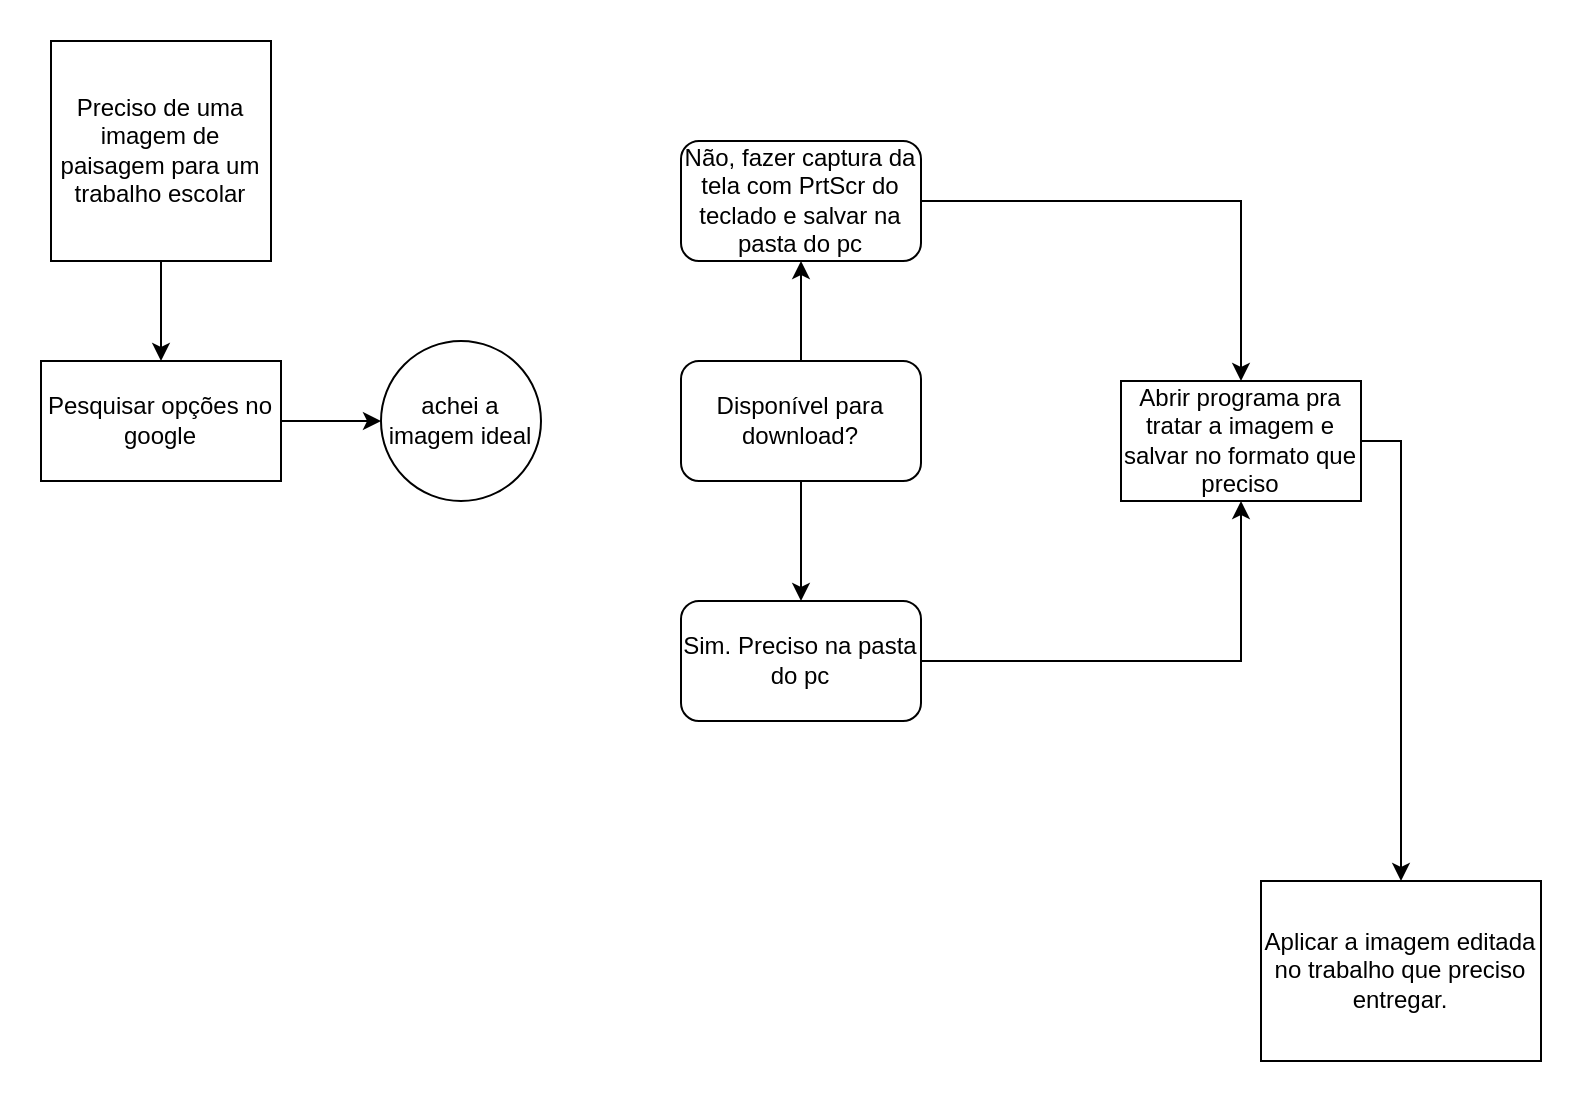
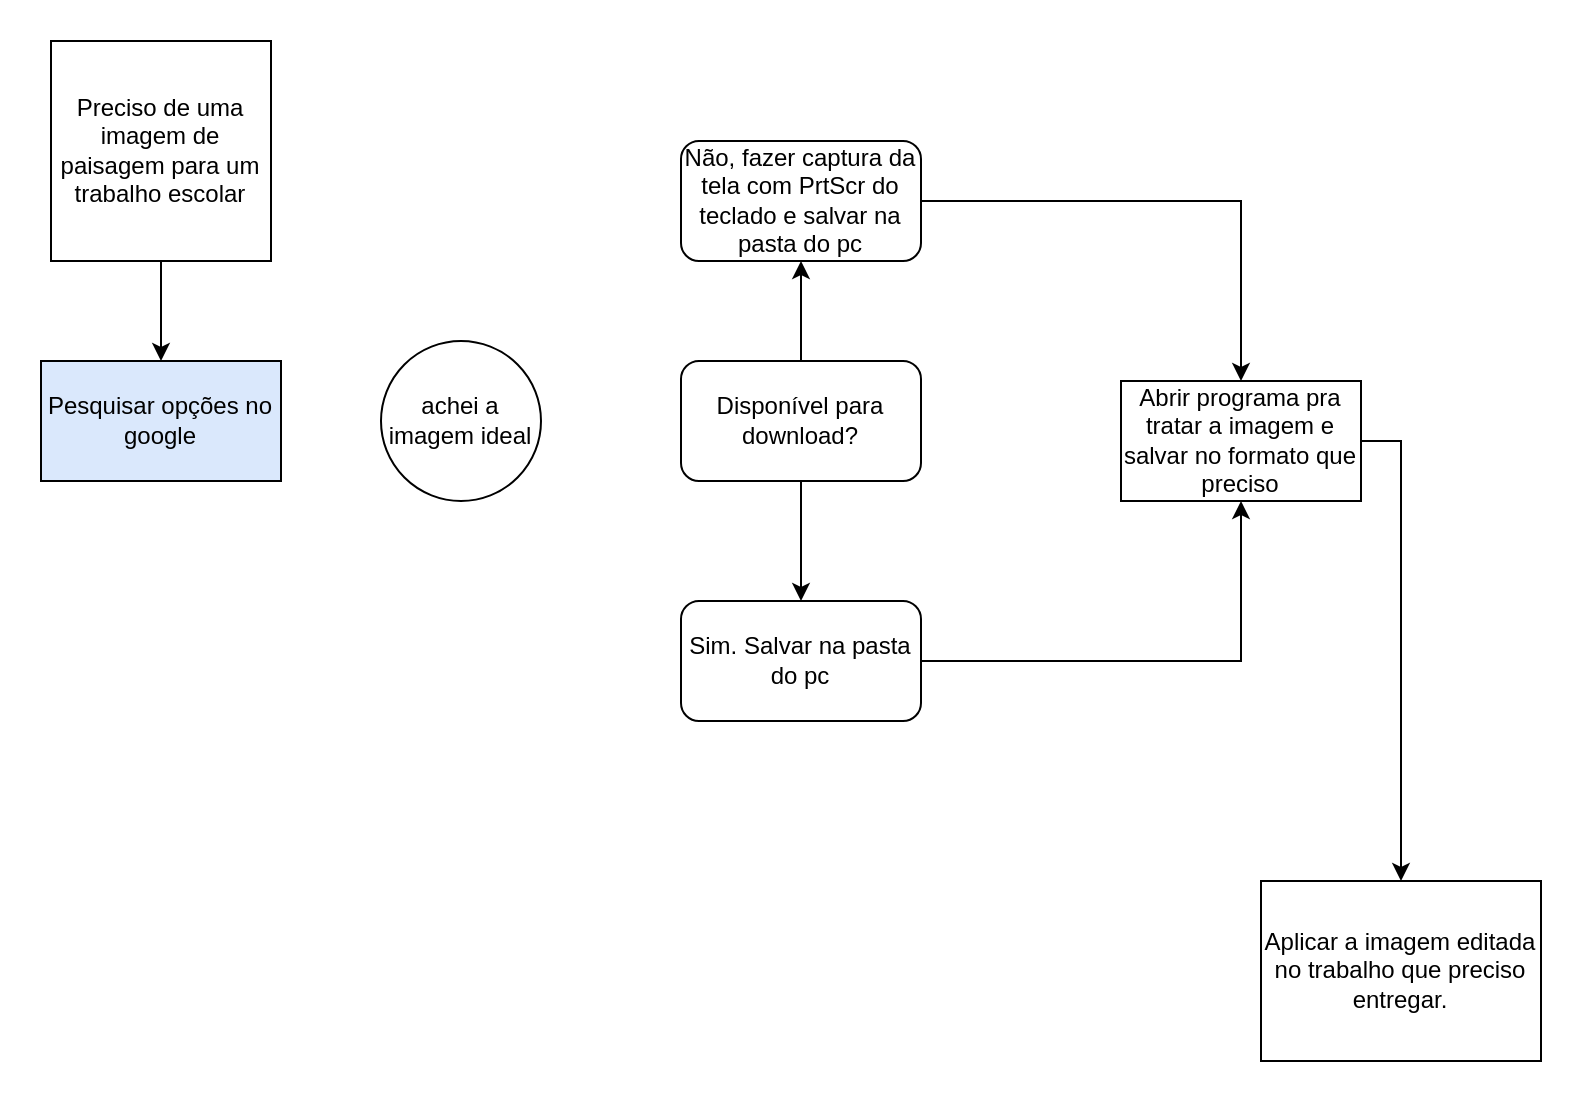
(161, 421) -> (161, 421)
(324, 421) -> none
(801, 661) -> (801, 661)
